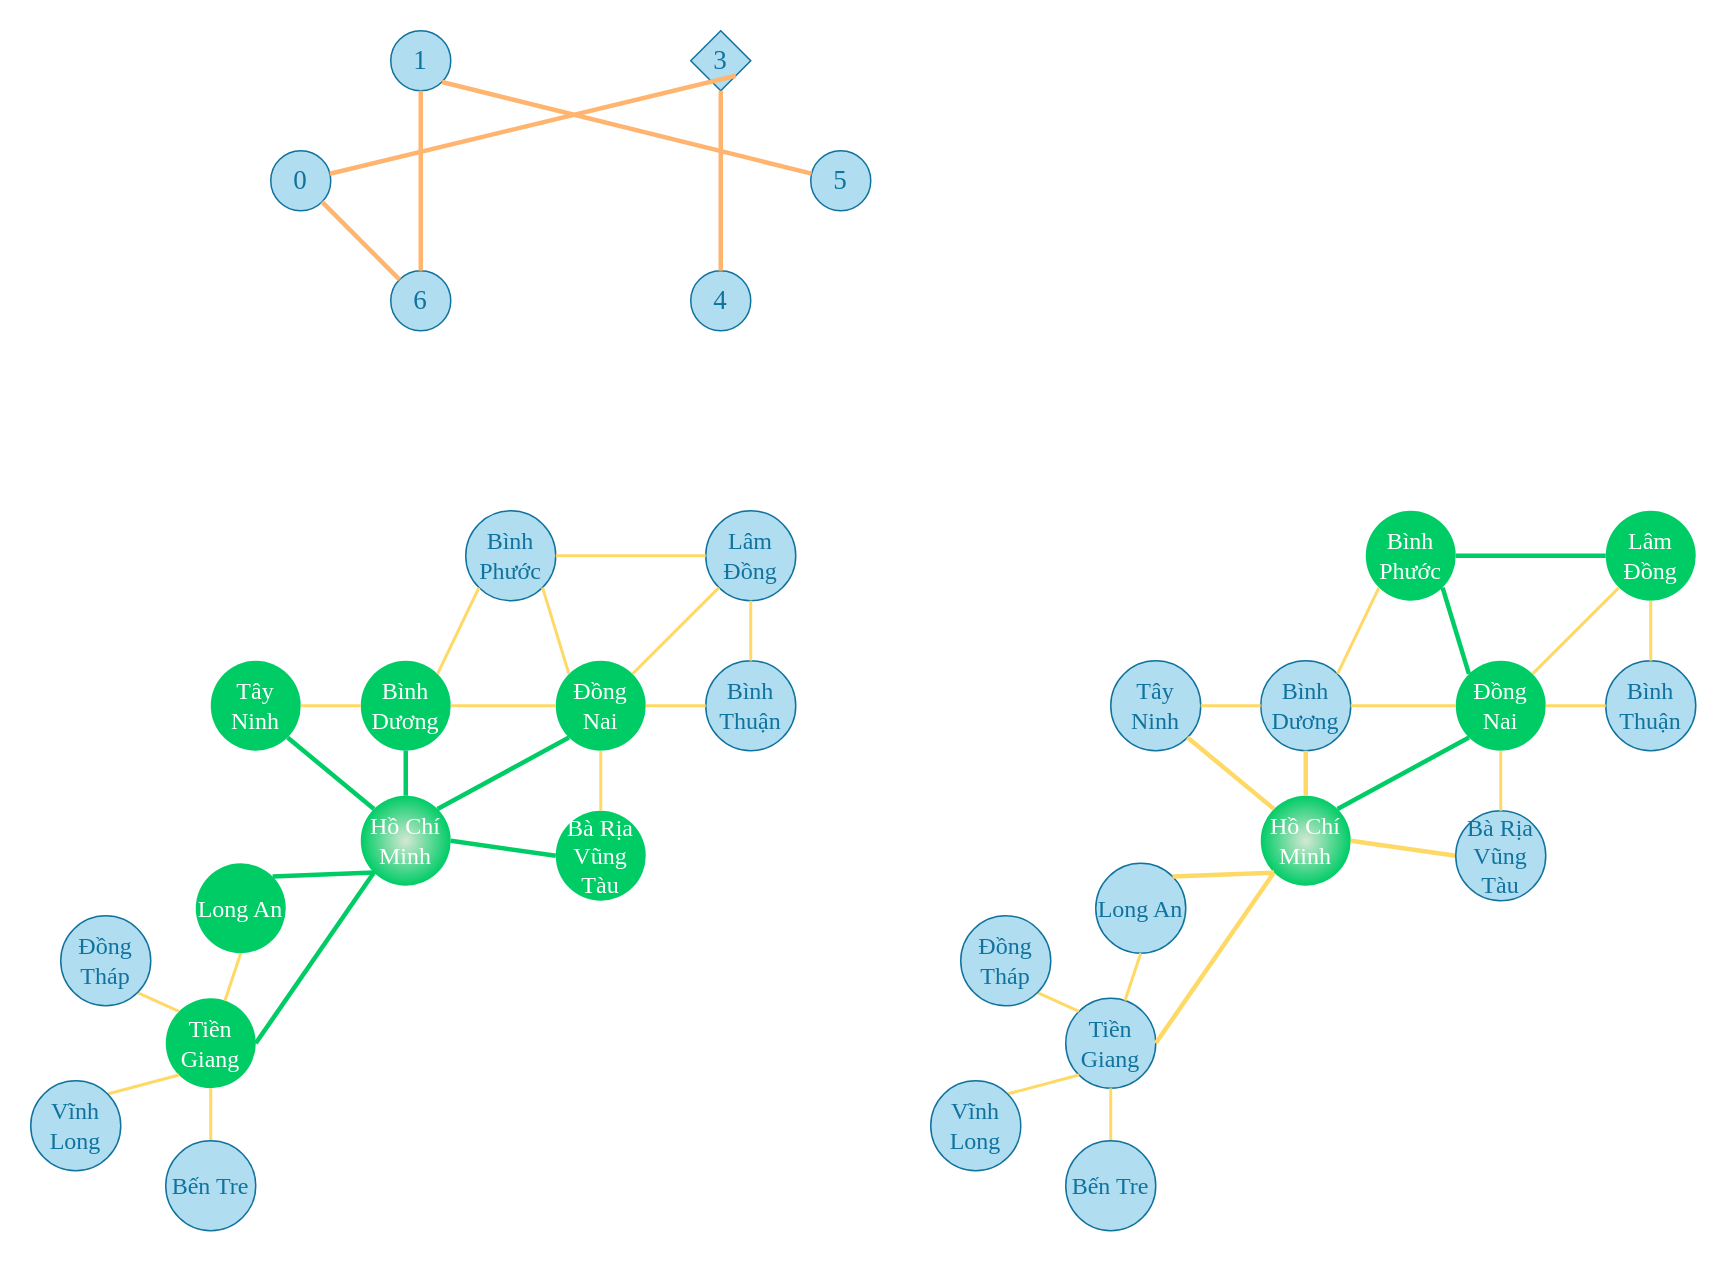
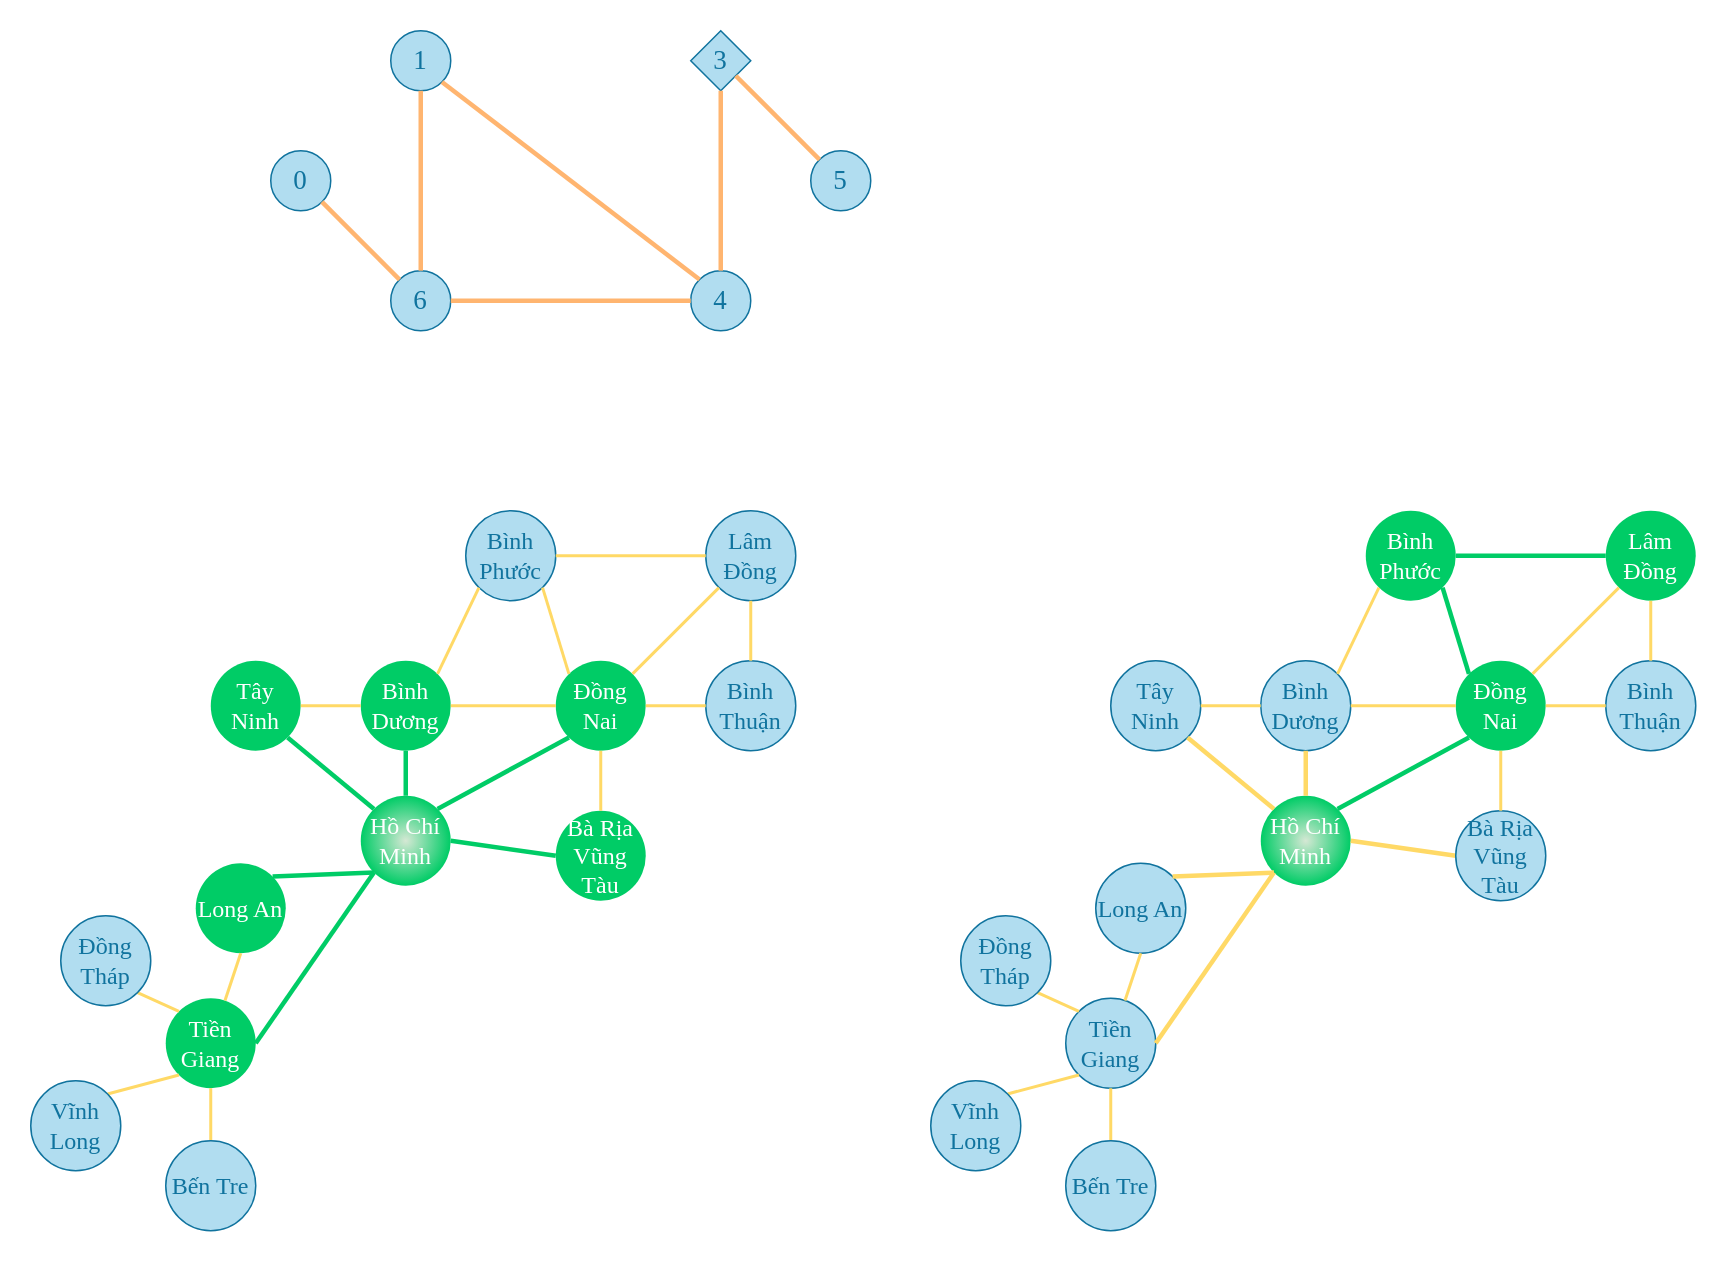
(627, 128) -> (571, 181)
(451, 145) -> (778, 118)
none -> (571, 301)
